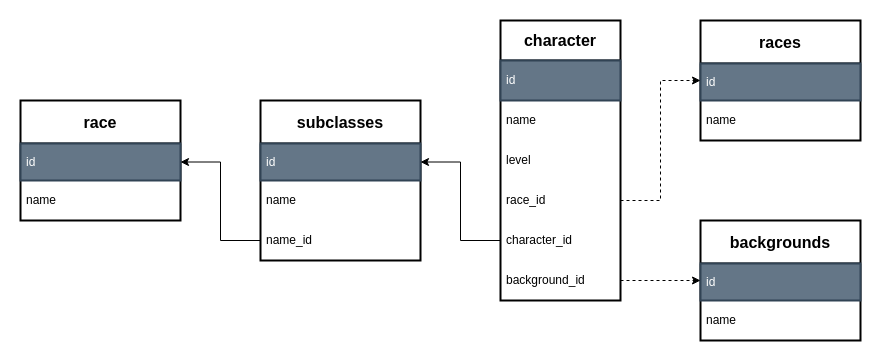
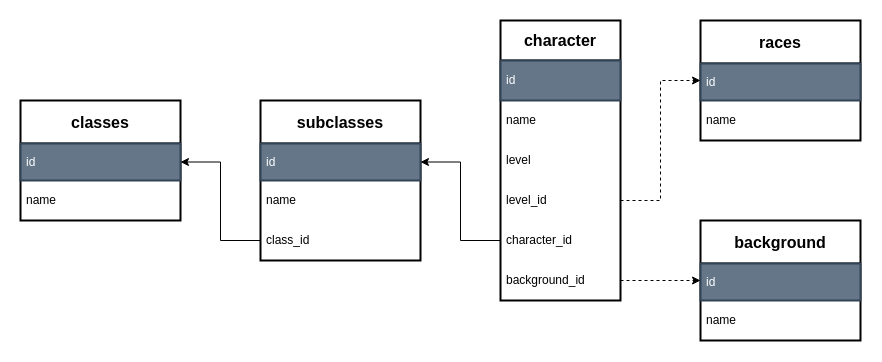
(101, 123) -> (101, 123)
(528, 201) -> (529, 201)
(288, 241) -> (290, 241)
(781, 243) -> (781, 243)
